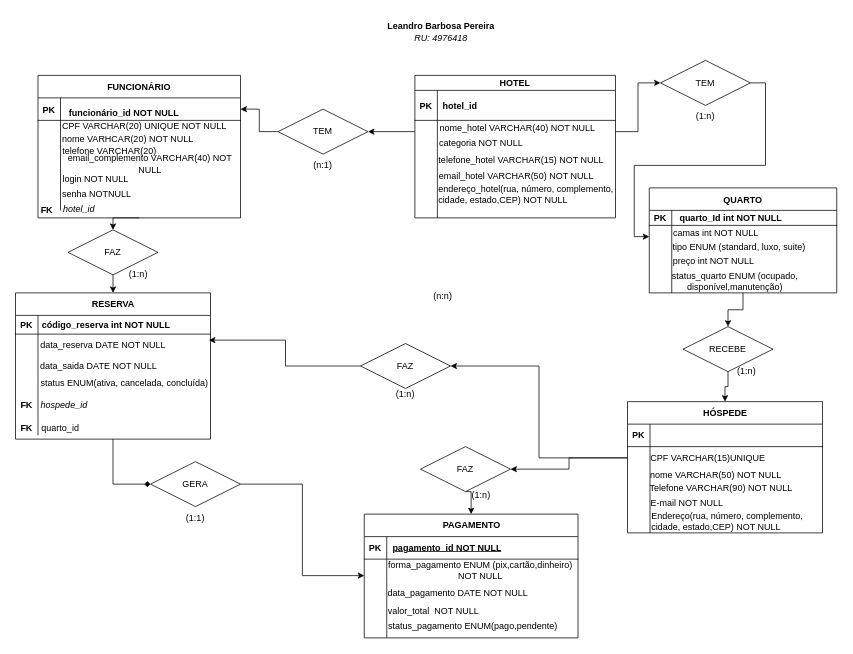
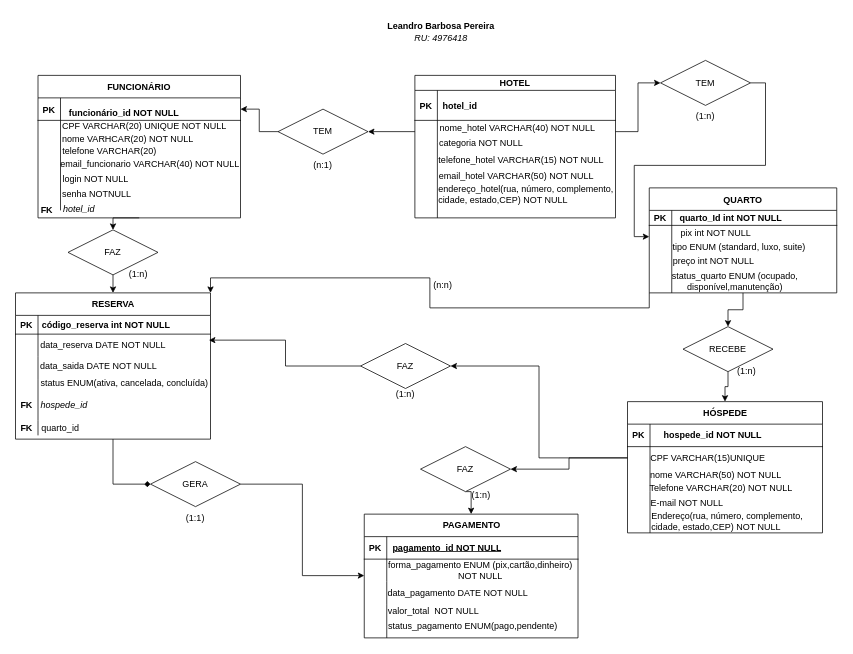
(150, 164) -> (150, 164)
(716, 233) -> (716, 233)
(443, 297) -> (443, 285)
none -> (649, 302)
none -> (713, 435)
(721, 489) -> (721, 489)
